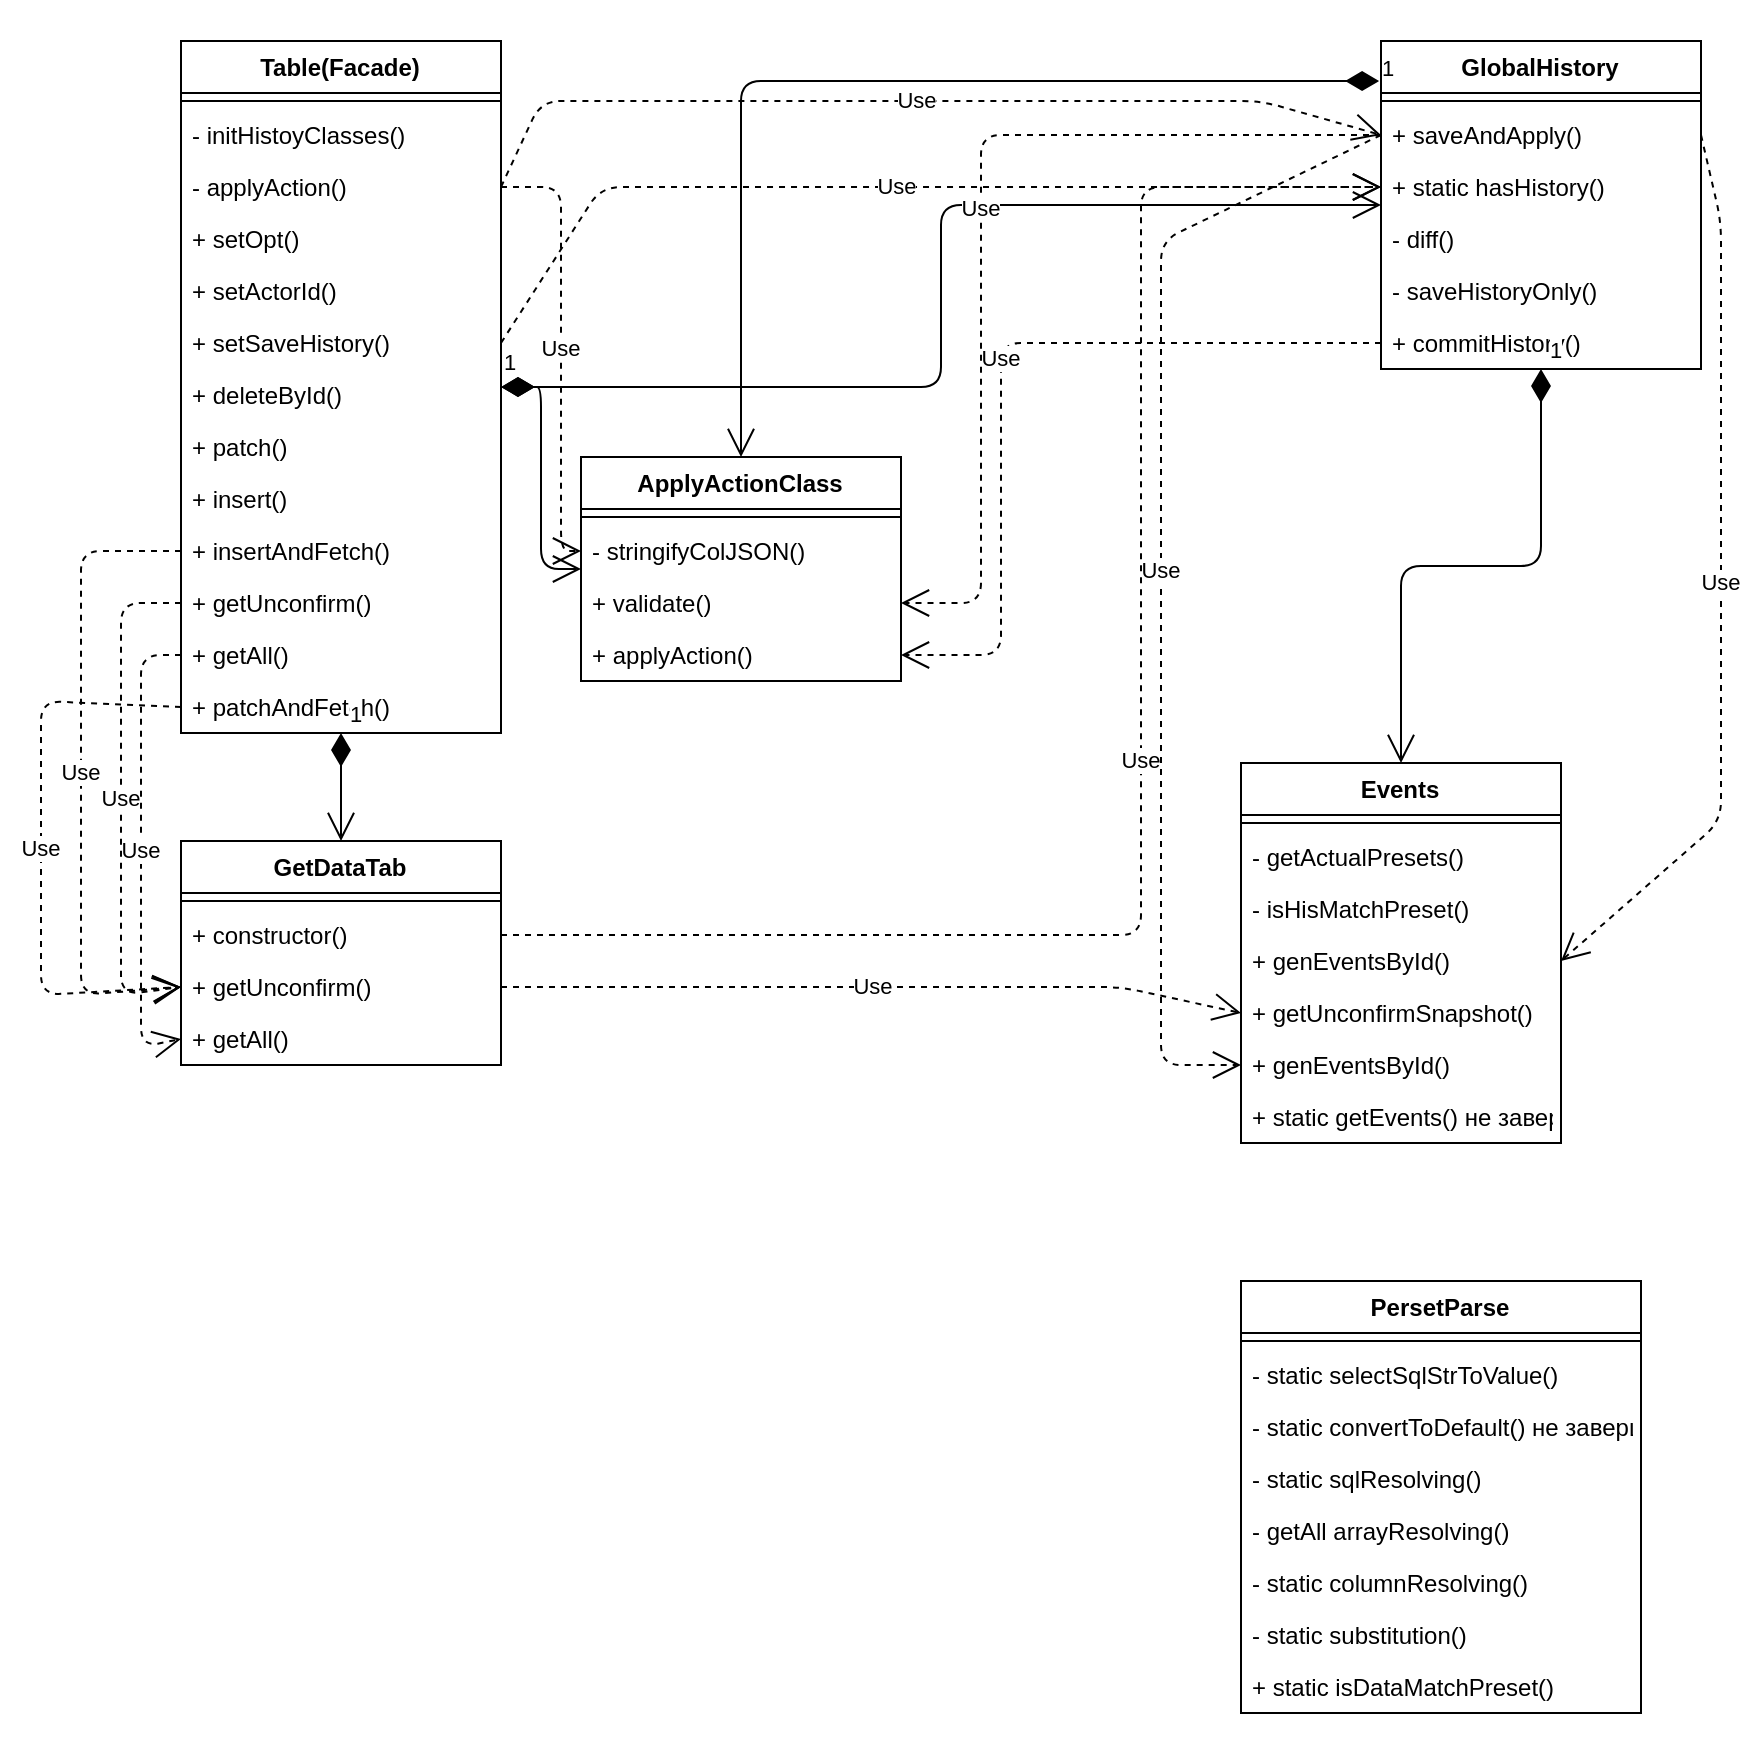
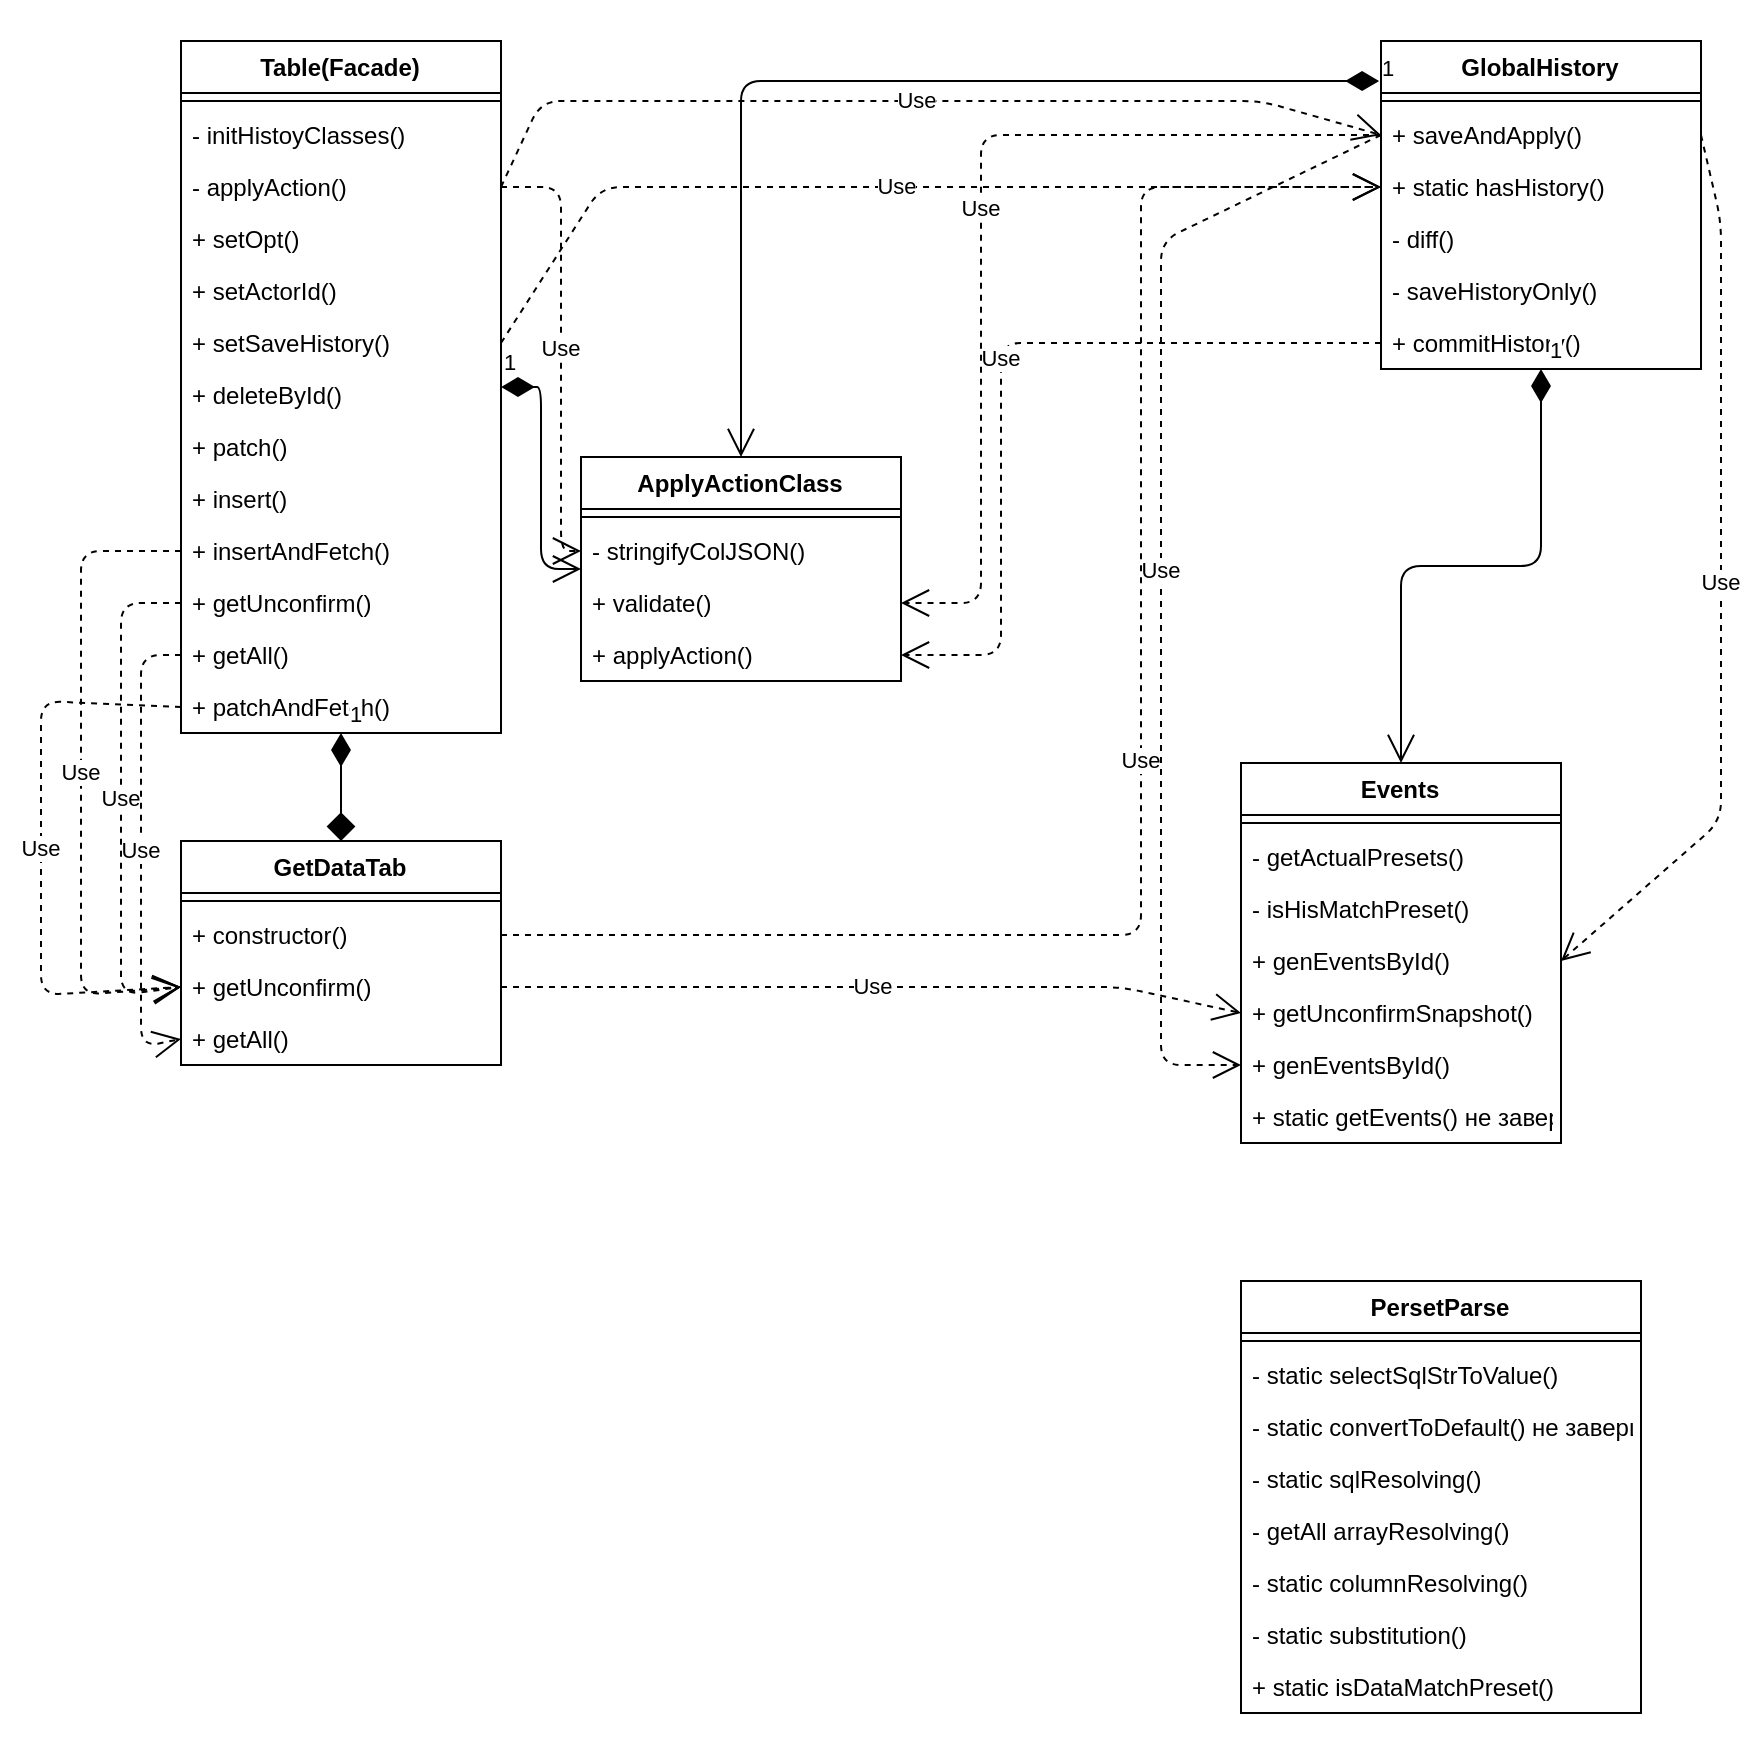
(829, 387) -> none
(341, 824) -> (341, 813)
